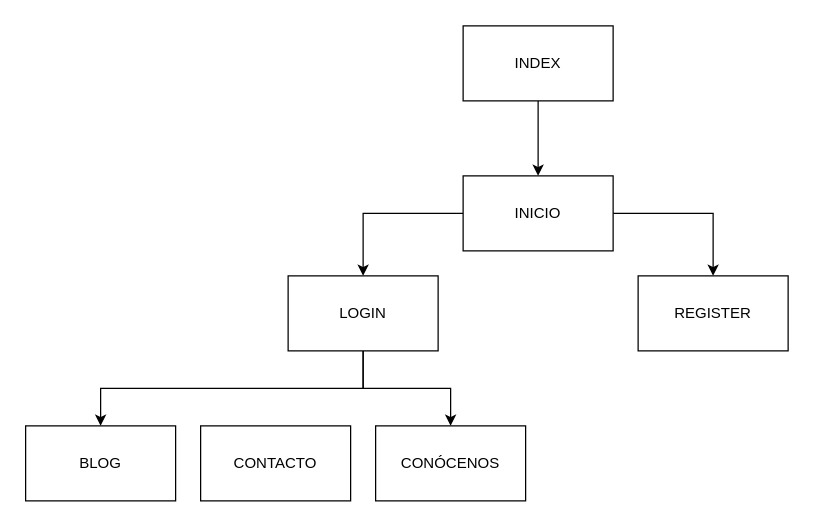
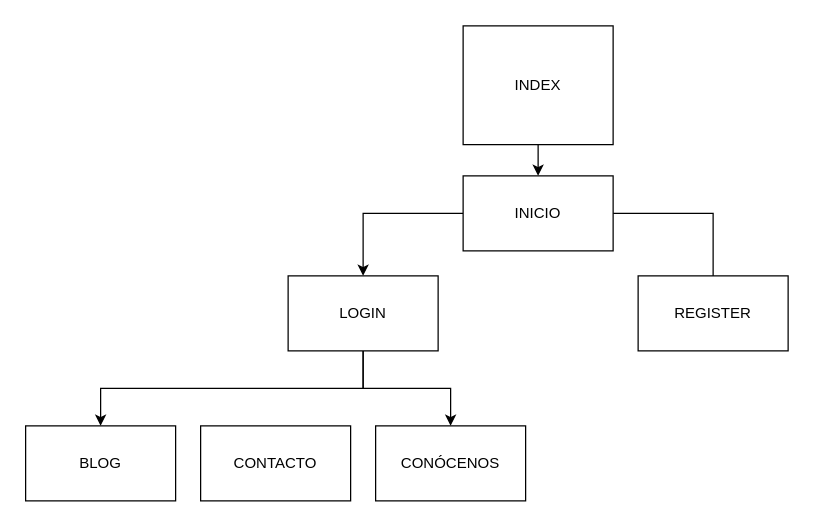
(538, 63) -> (538, 85)
(713, 266) -> (713, 269)
